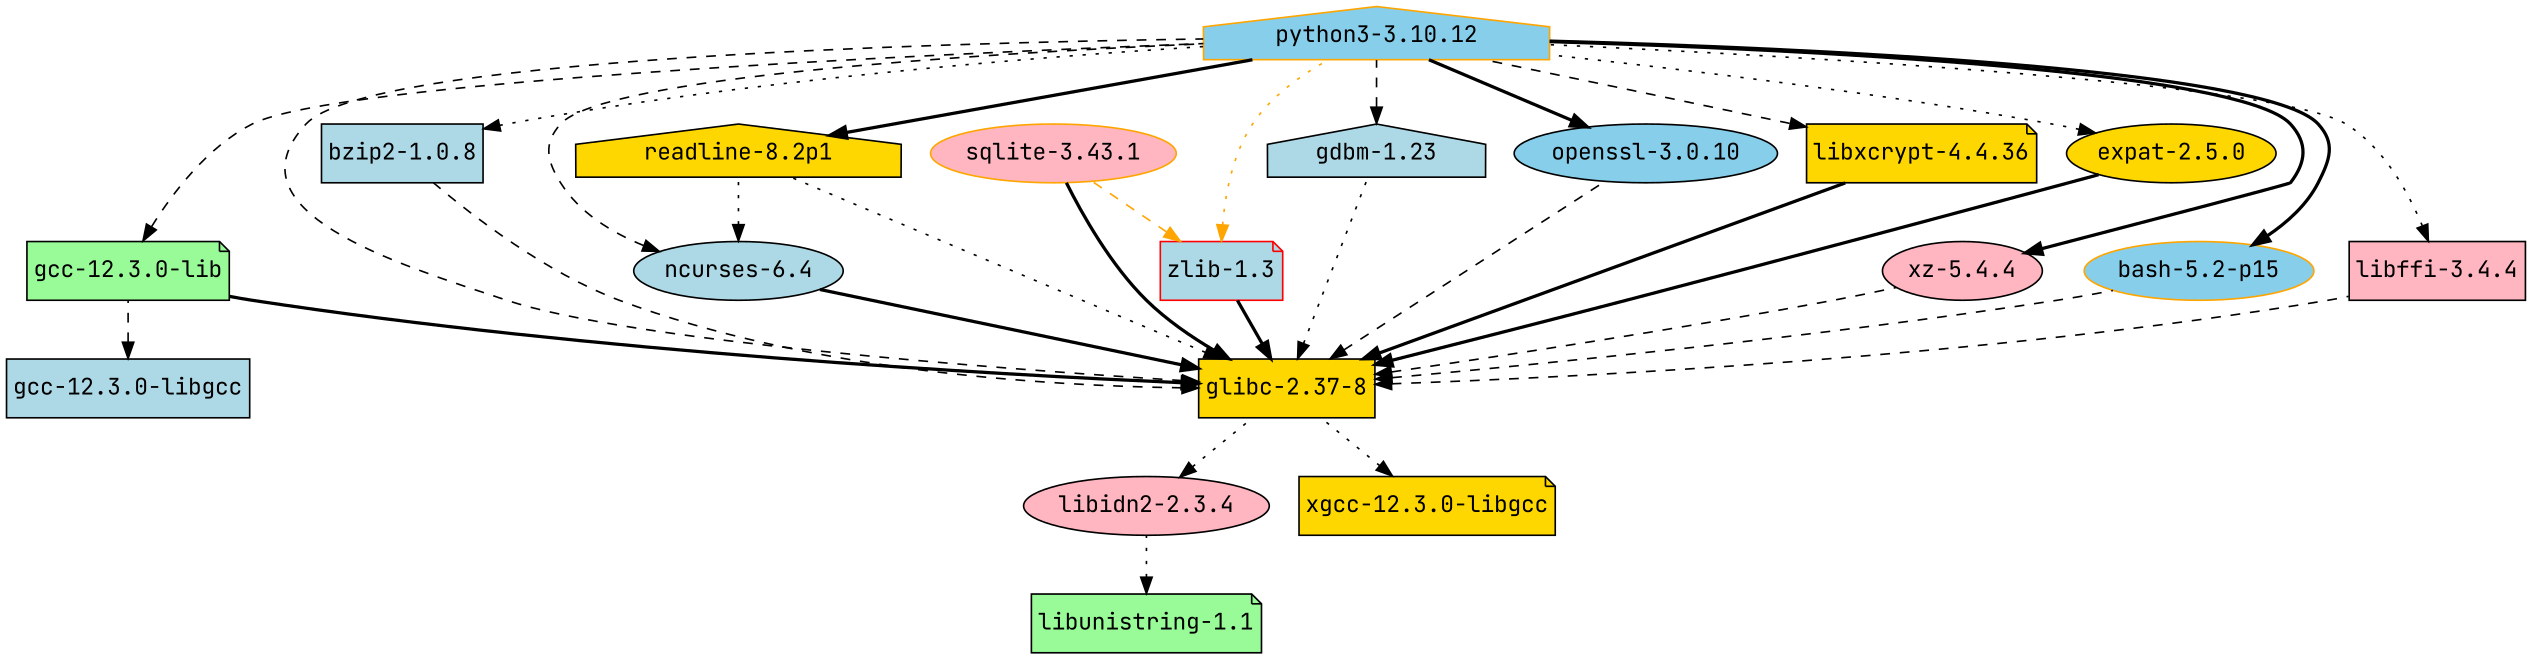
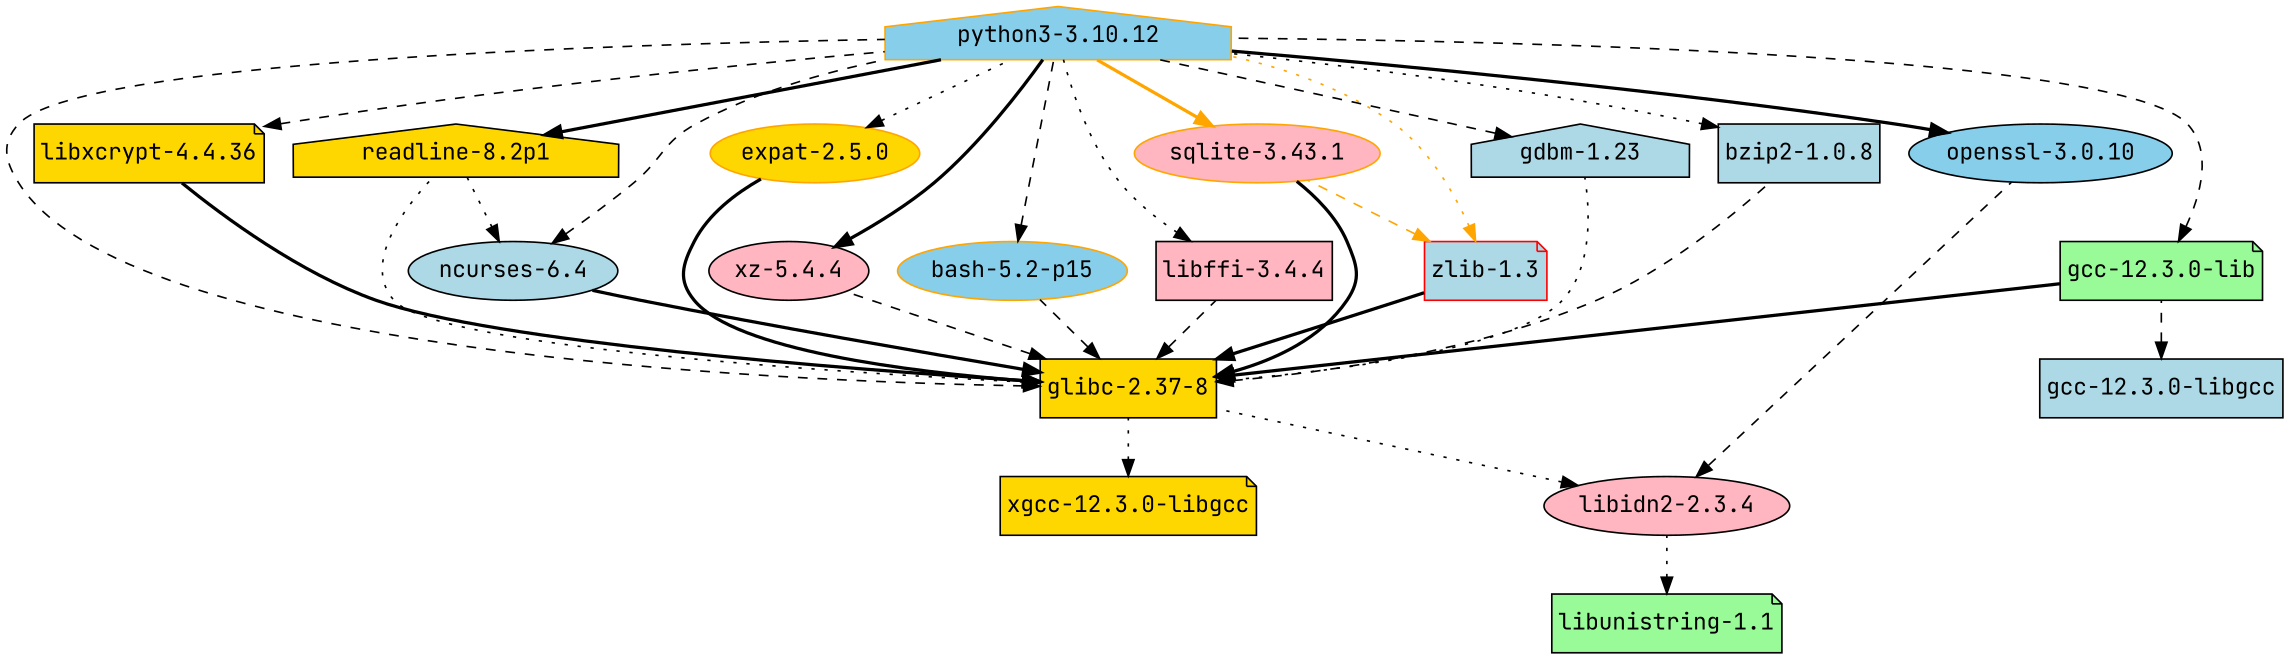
(2007, 64) -> (1037, 143)
none -> (1147, 89)
(2171, 153) -> (815, 153)
(1474, 266) -> (1860, 324)
